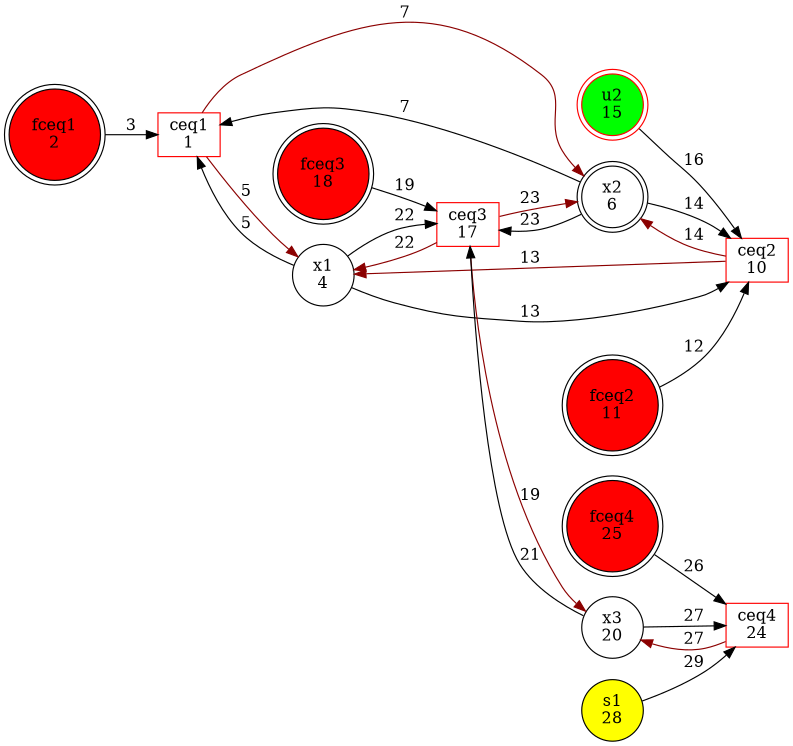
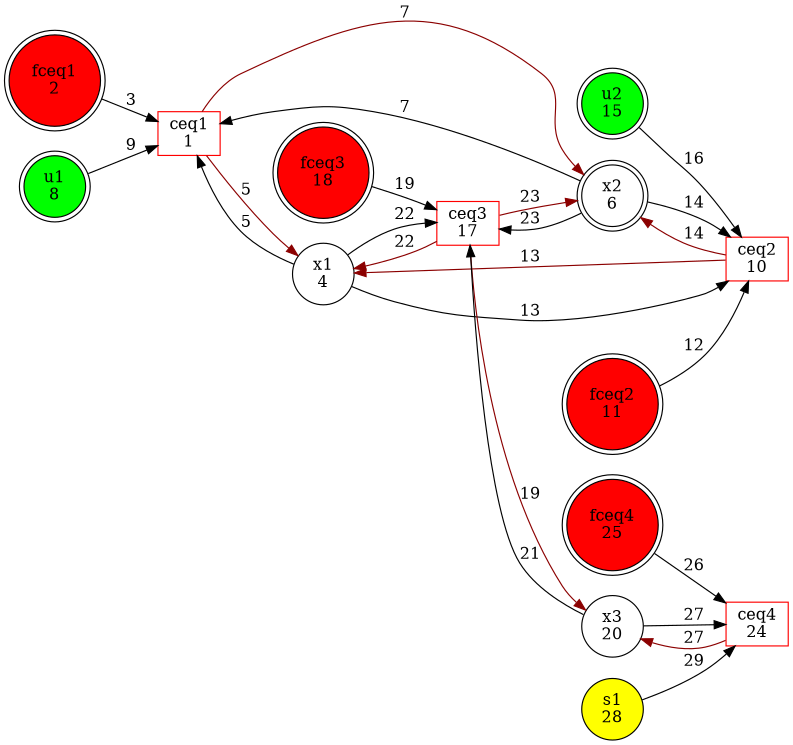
(613, 105) -> (613, 104)
none -> (55, 187)
